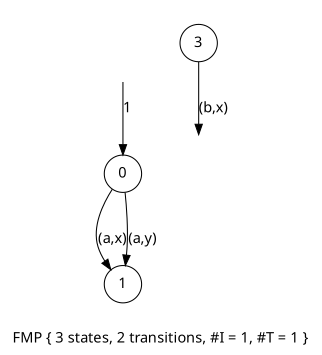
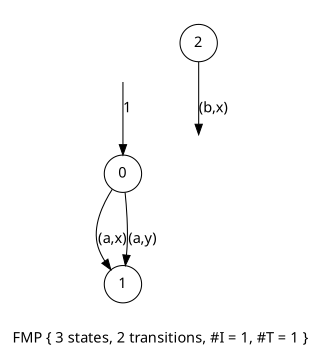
(199, 43) -> (199, 43)
